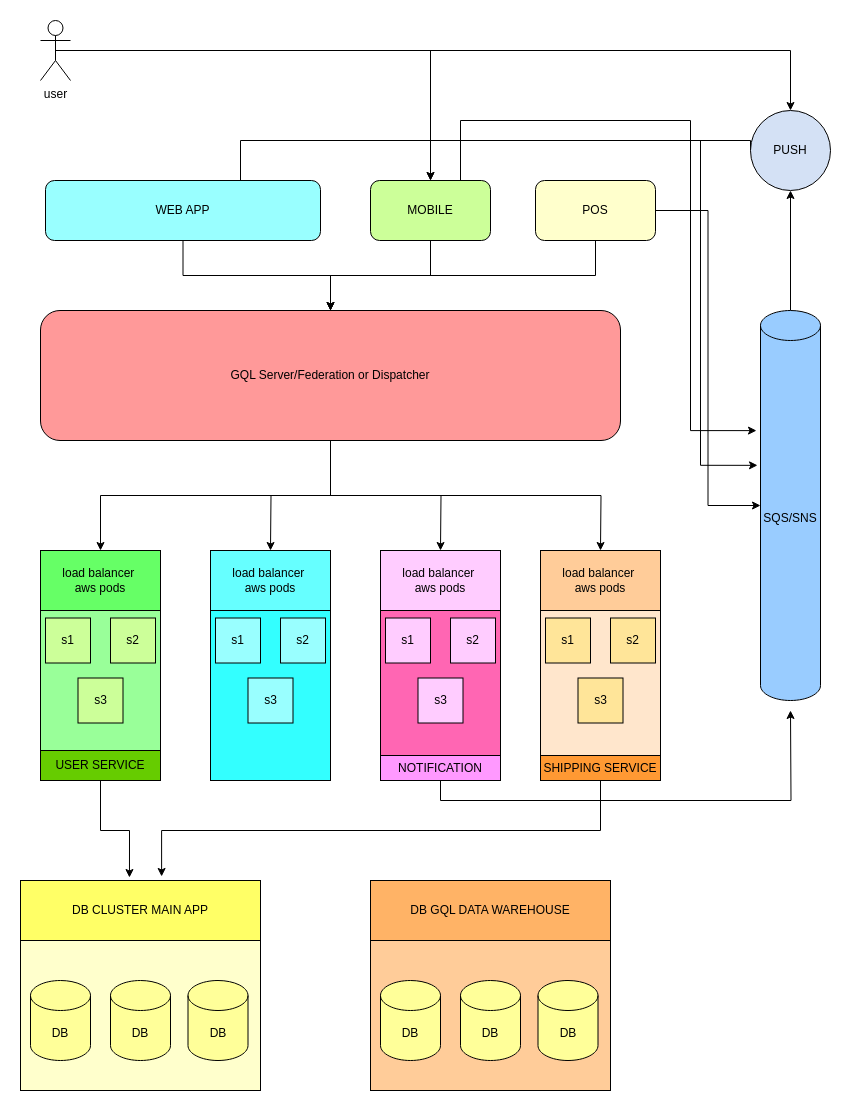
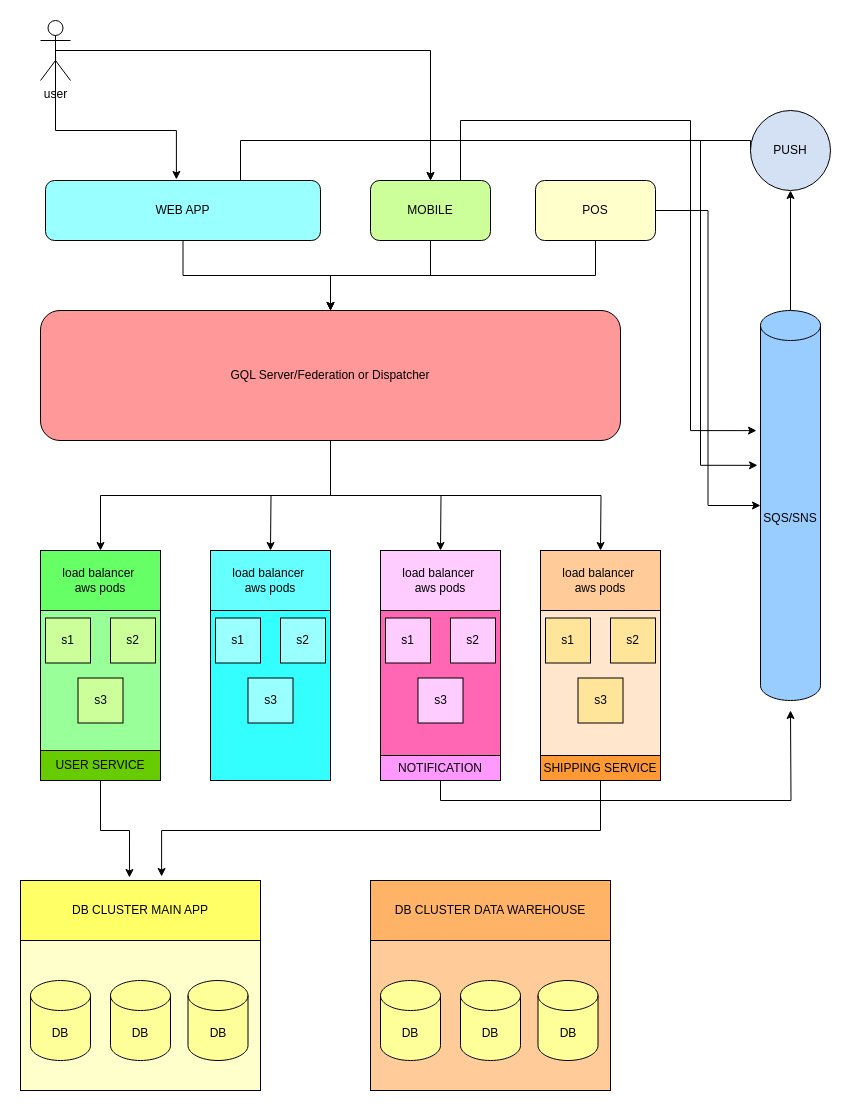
(638, 51) -> (104, 131)
(491, 911) -> (491, 911)
